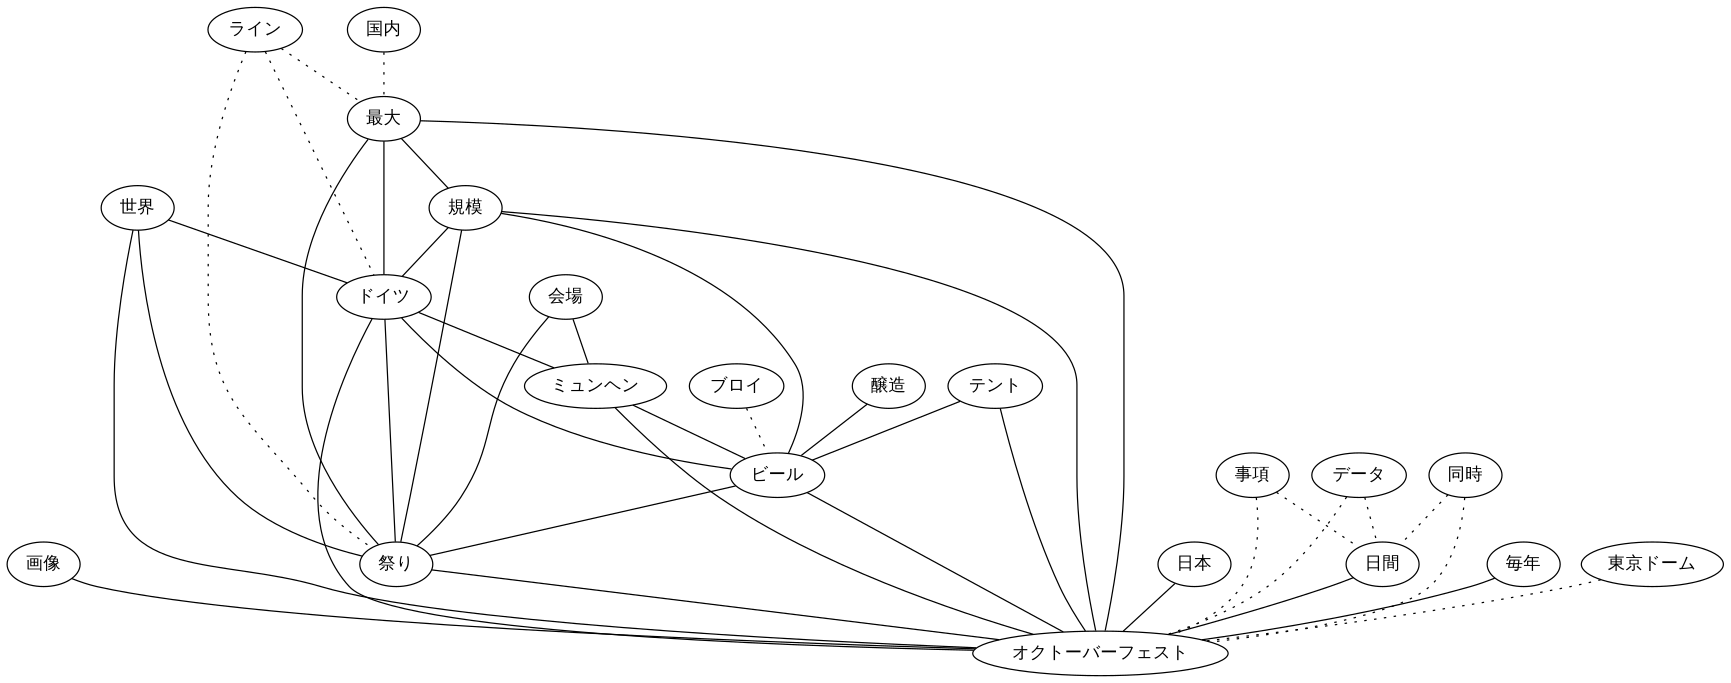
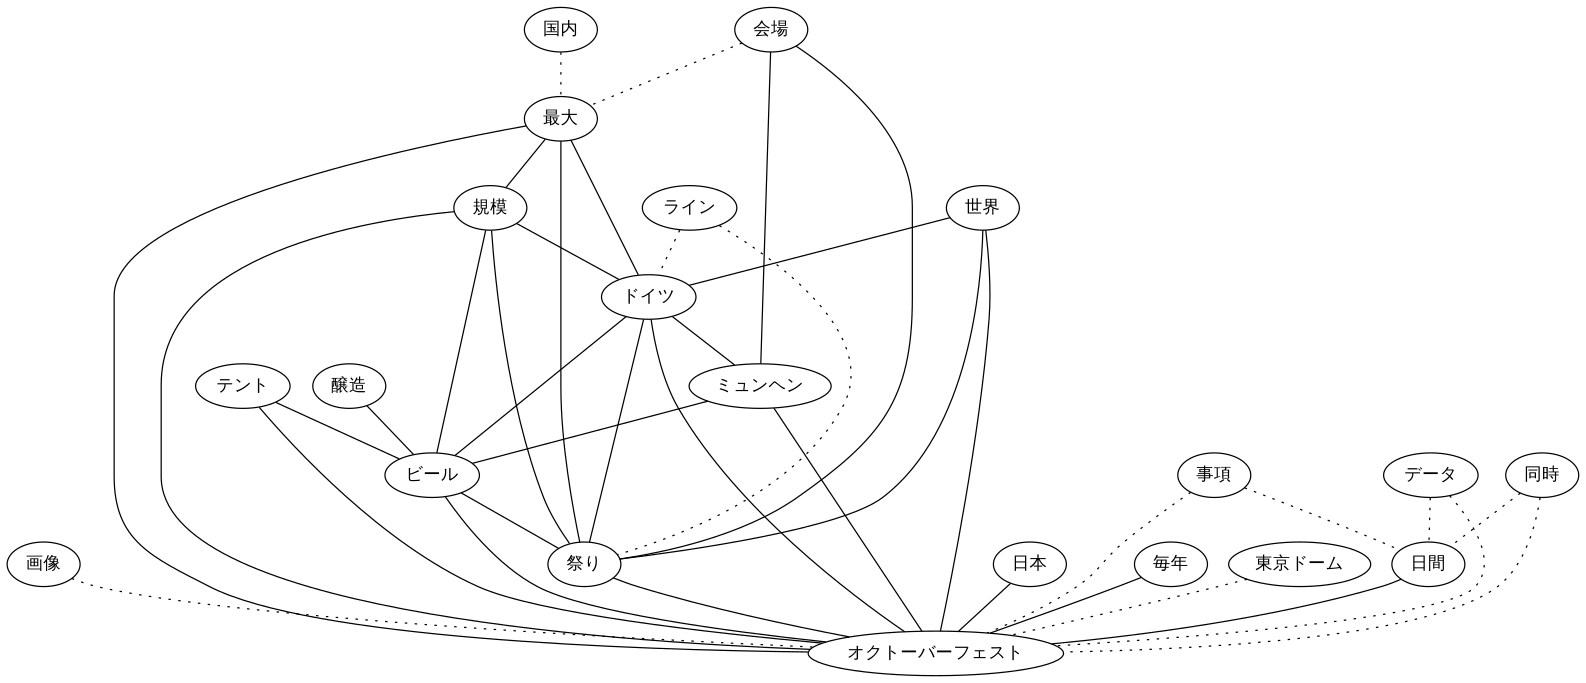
(321, 75) -> (666, 74)
(737, 386) -> none
(454, 625) -> (441, 626)
